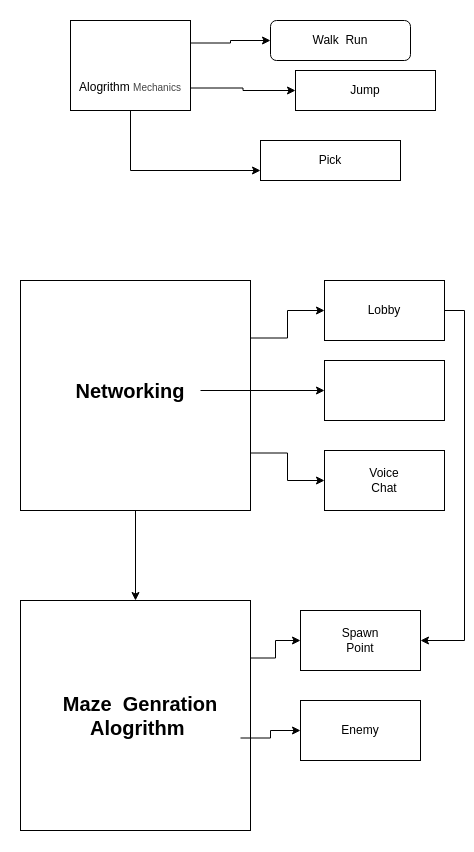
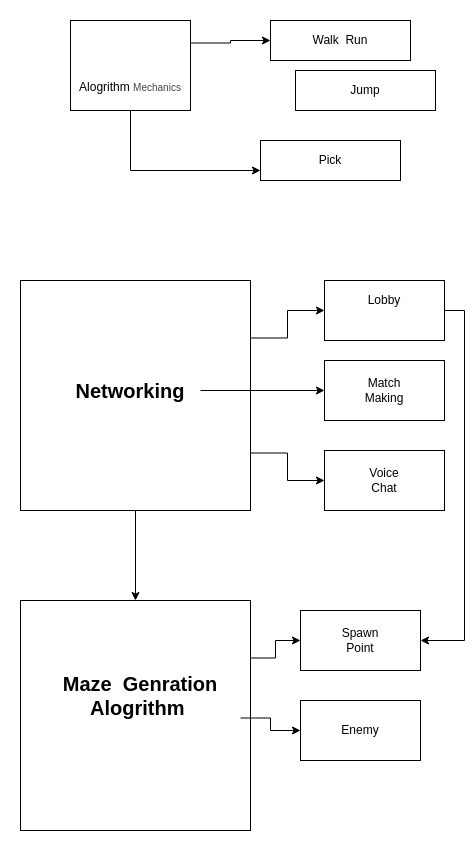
(341, 41) -> (341, 41)
(241, 88) -> none
(385, 311) -> (385, 301)
none -> (385, 391)
(141, 716) -> (141, 696)
